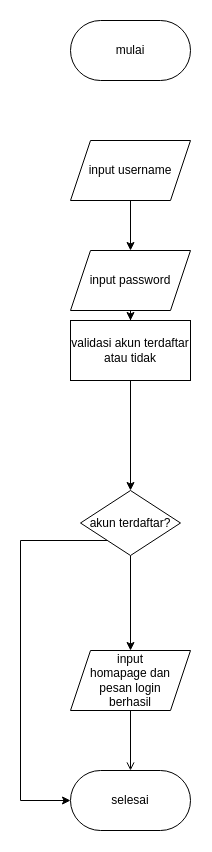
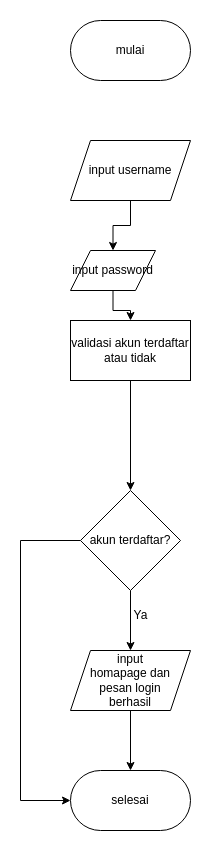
(131, 281) -> (113, 271)
(131, 523) -> (131, 541)
none -> (141, 616)
(131, 764) -> (131, 762)
